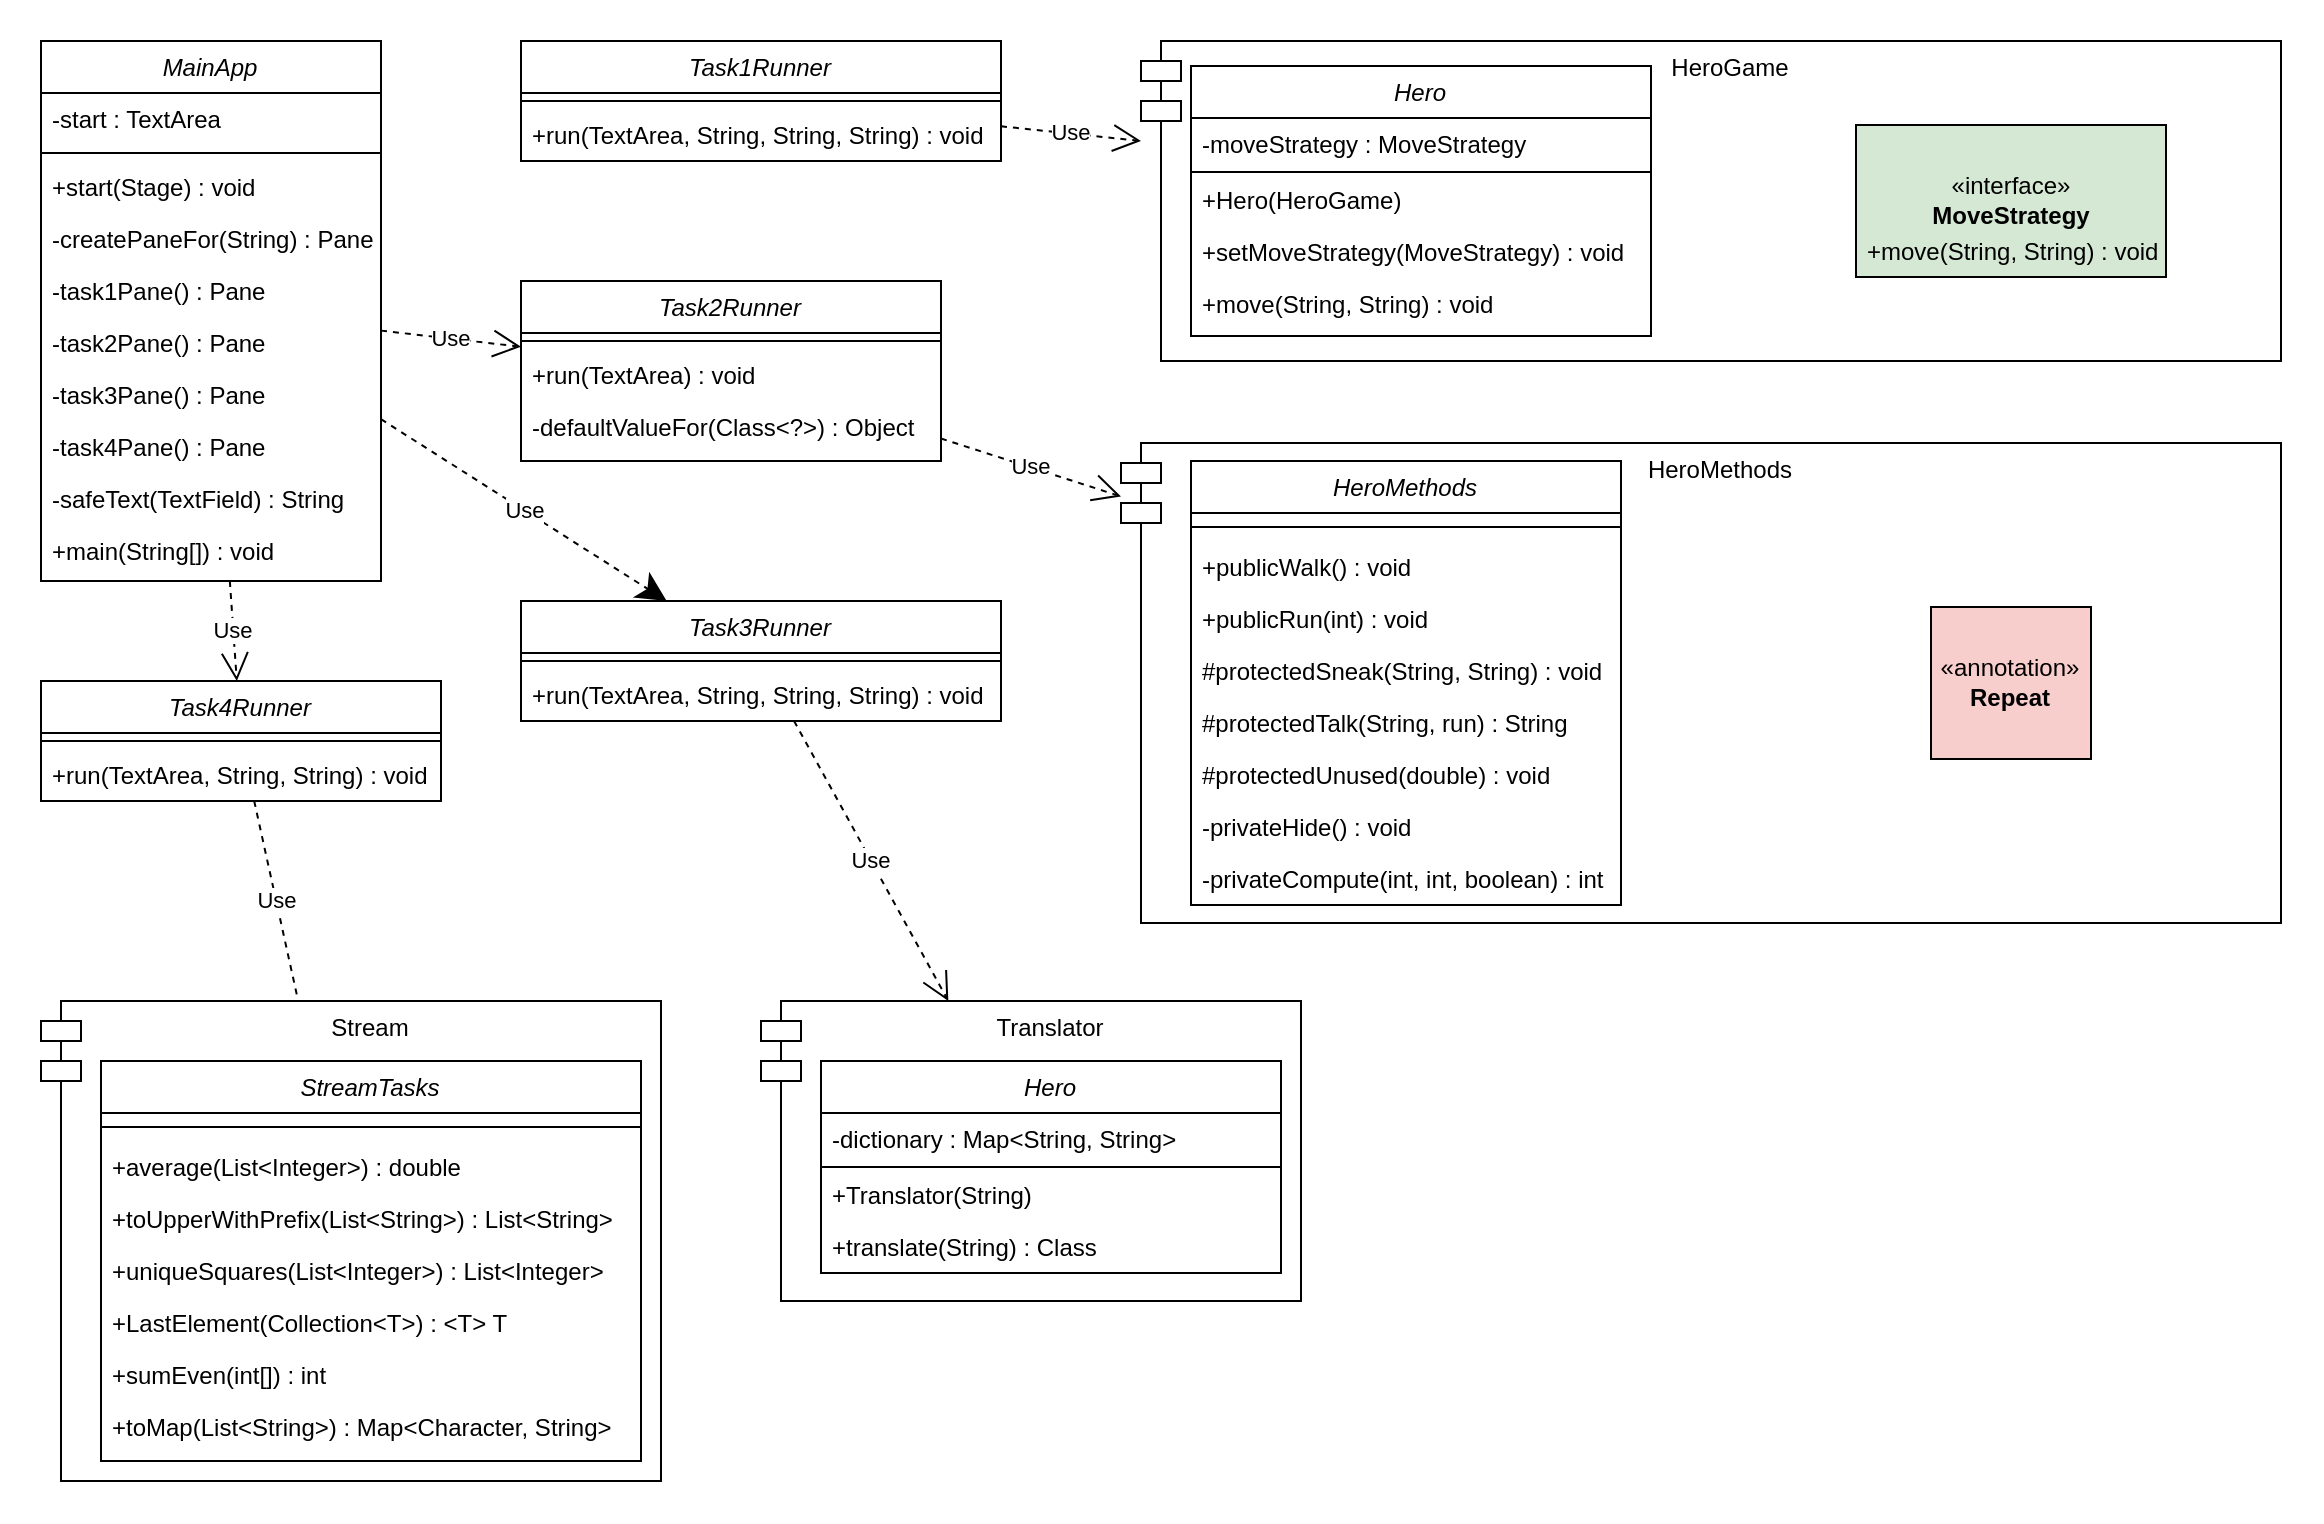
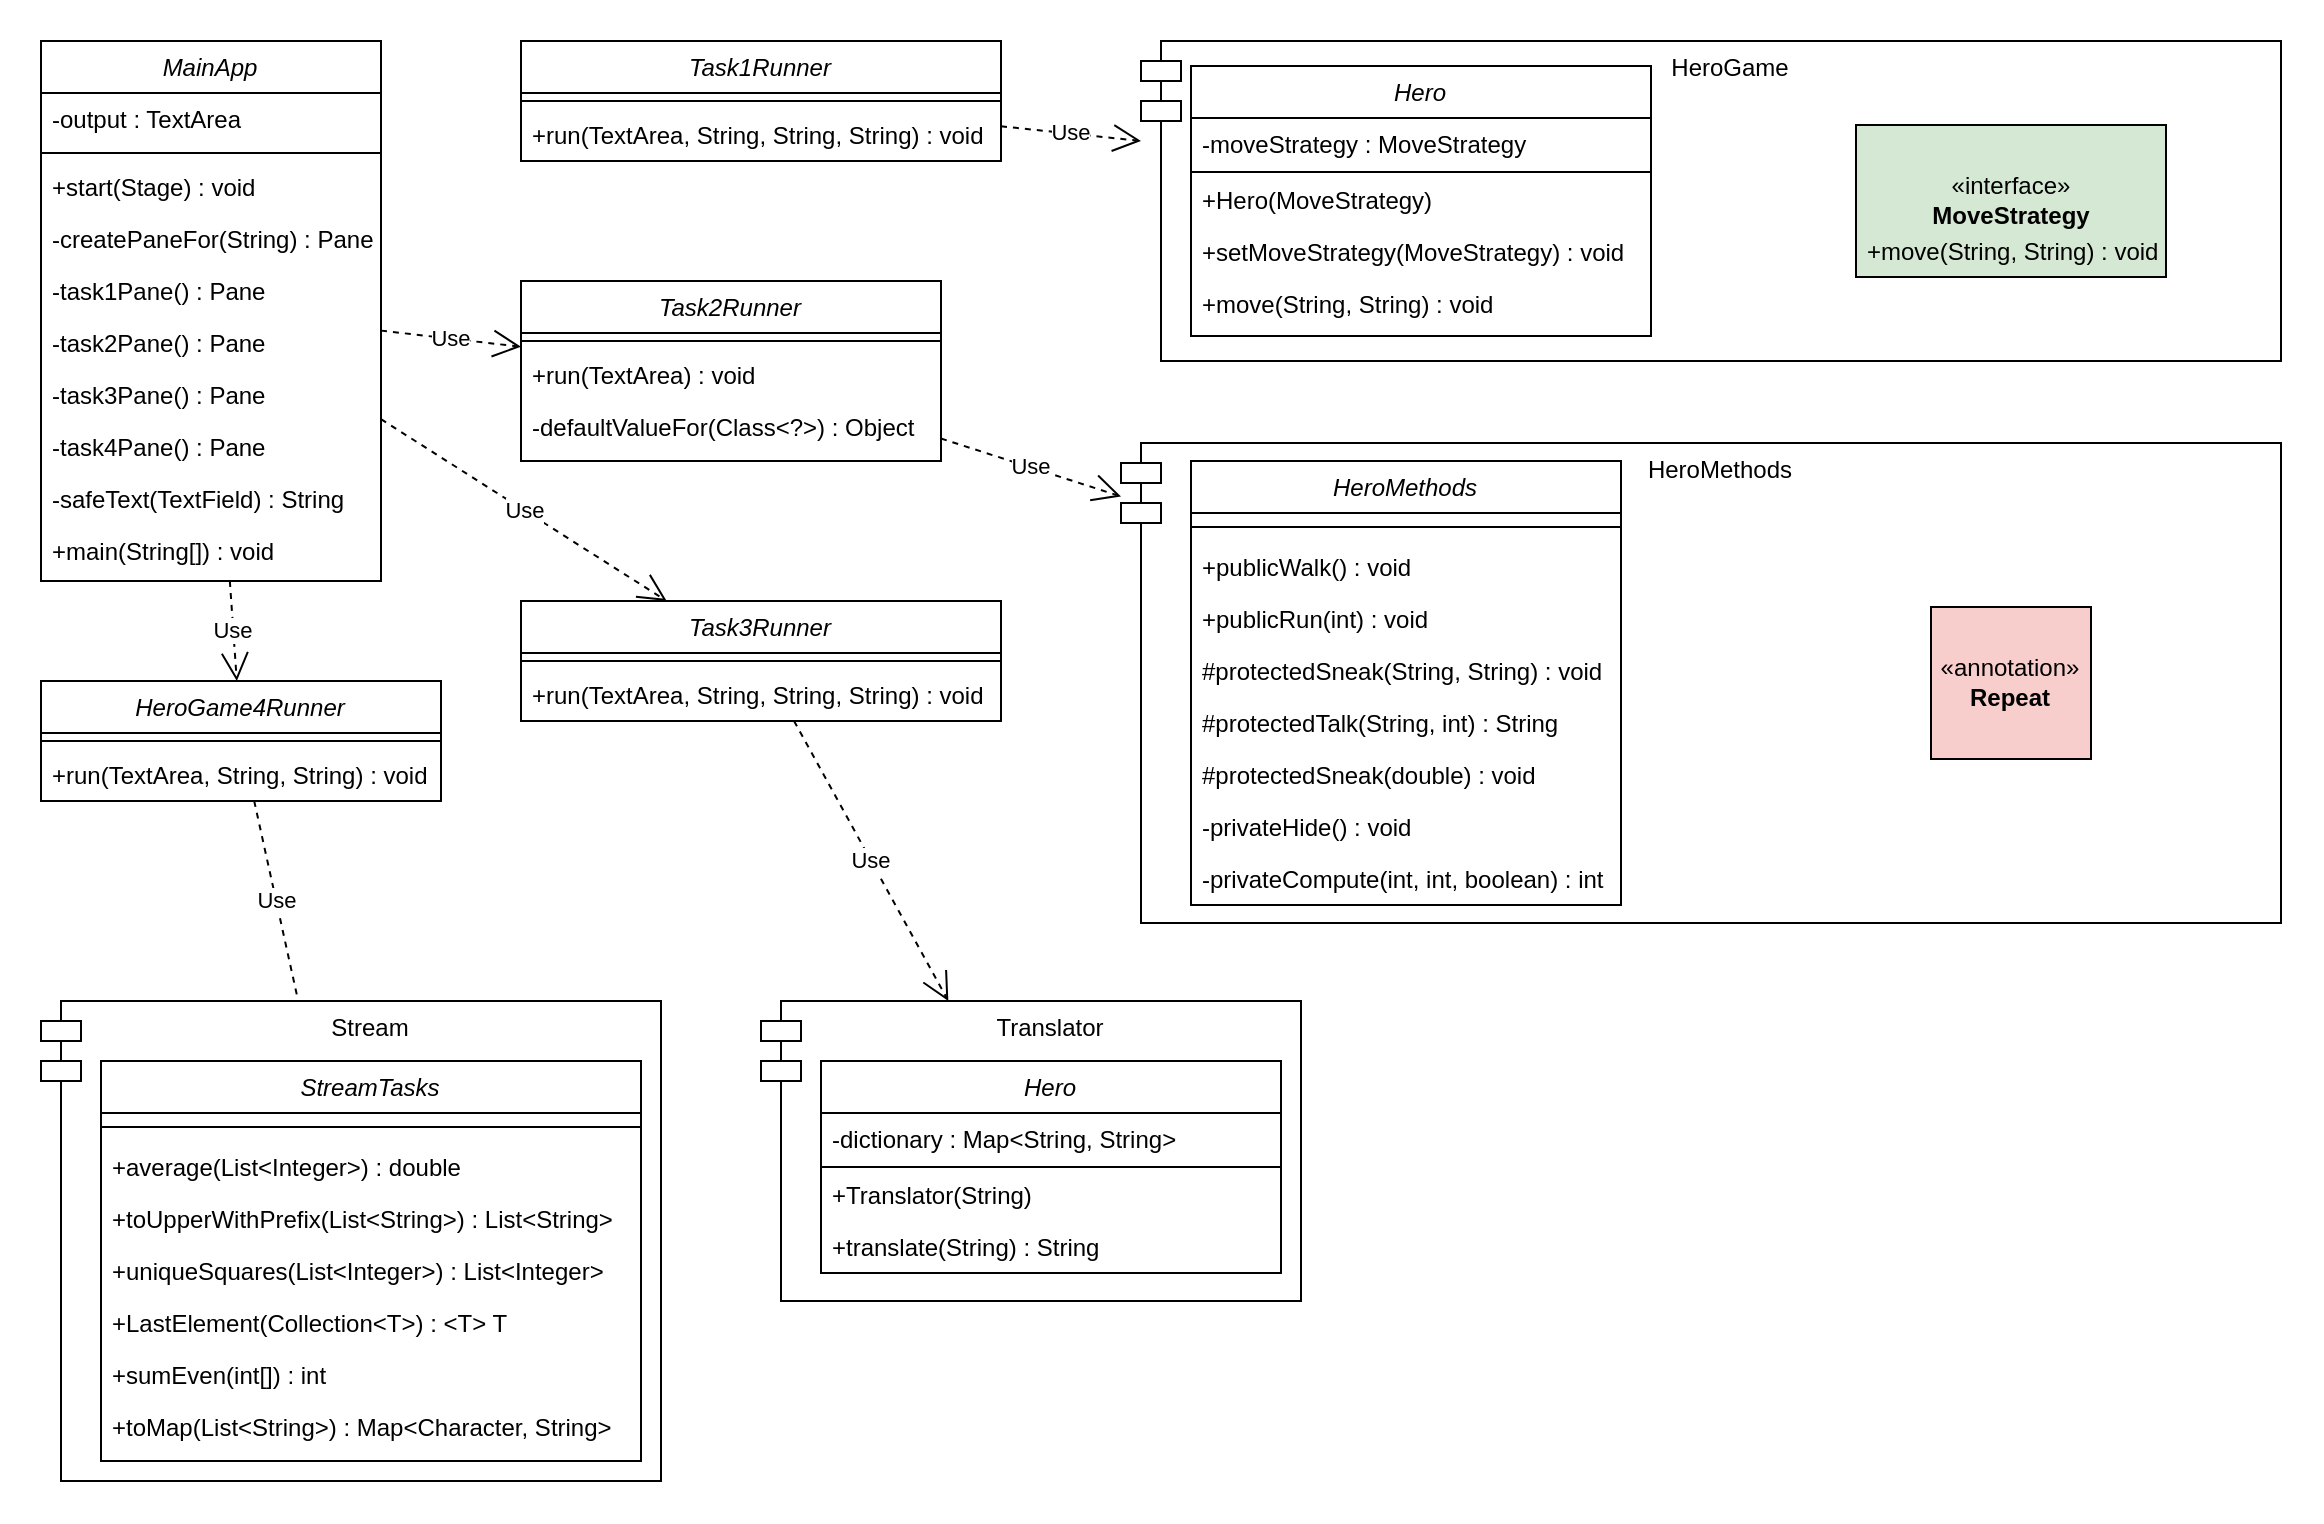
(157, 120) -> (164, 120)
(1303, 201) -> (1330, 201)
(646, 588) -> (654, 593)
(240, 708) -> (240, 708)
(1422, 724) -> (1419, 724)
(1398, 776) -> (1391, 776)
(991, 1248) -> (998, 1248)
